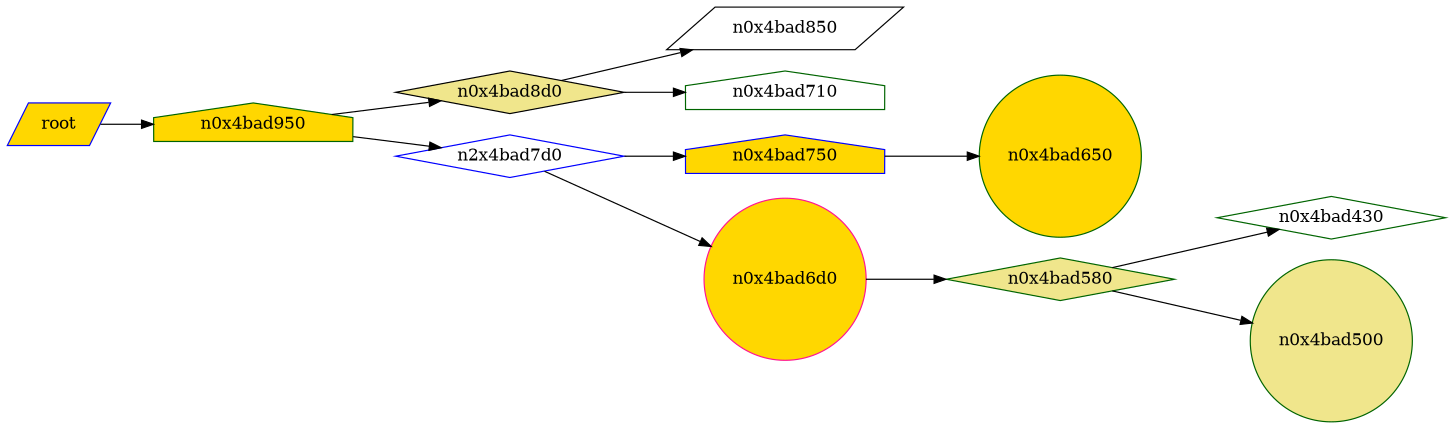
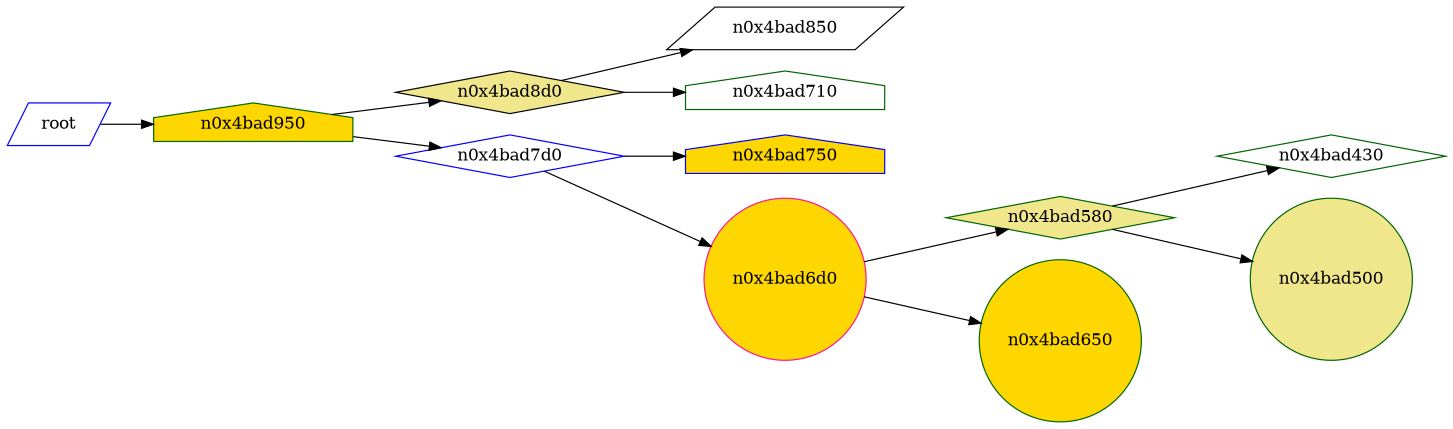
(59, 124) -> (59, 124)
(510, 156) -> (510, 156)
(926, 156) -> (917, 309)
